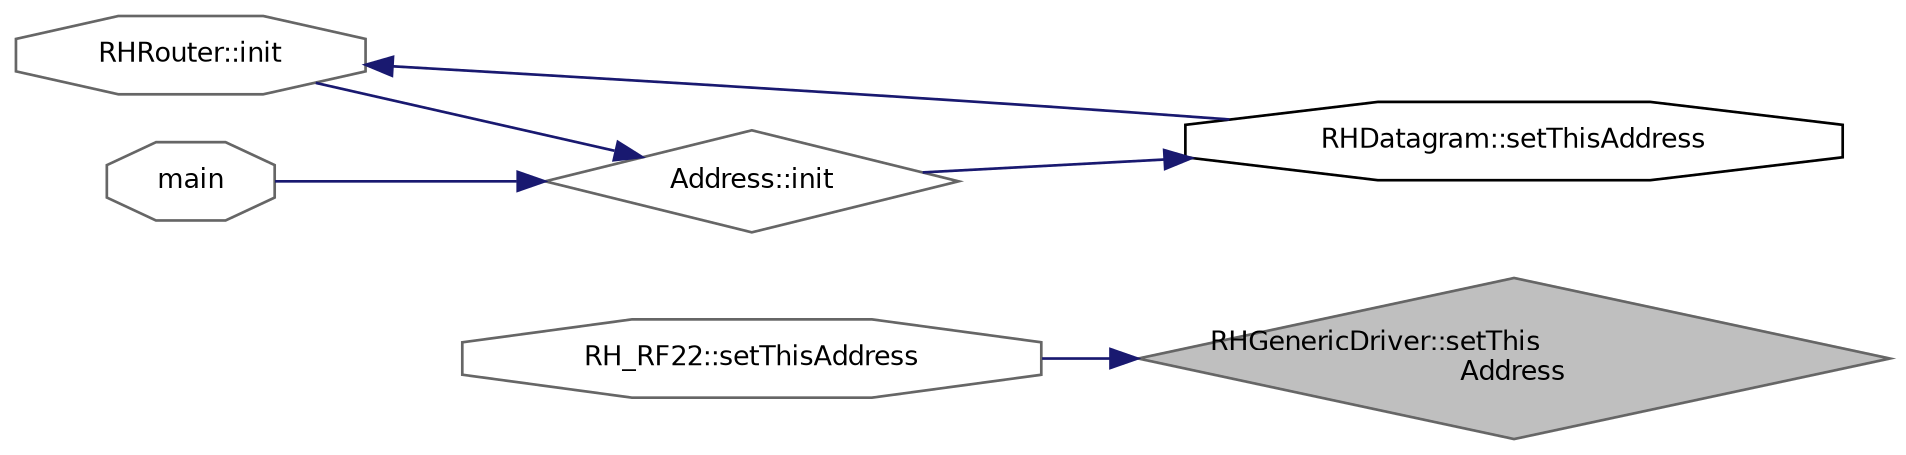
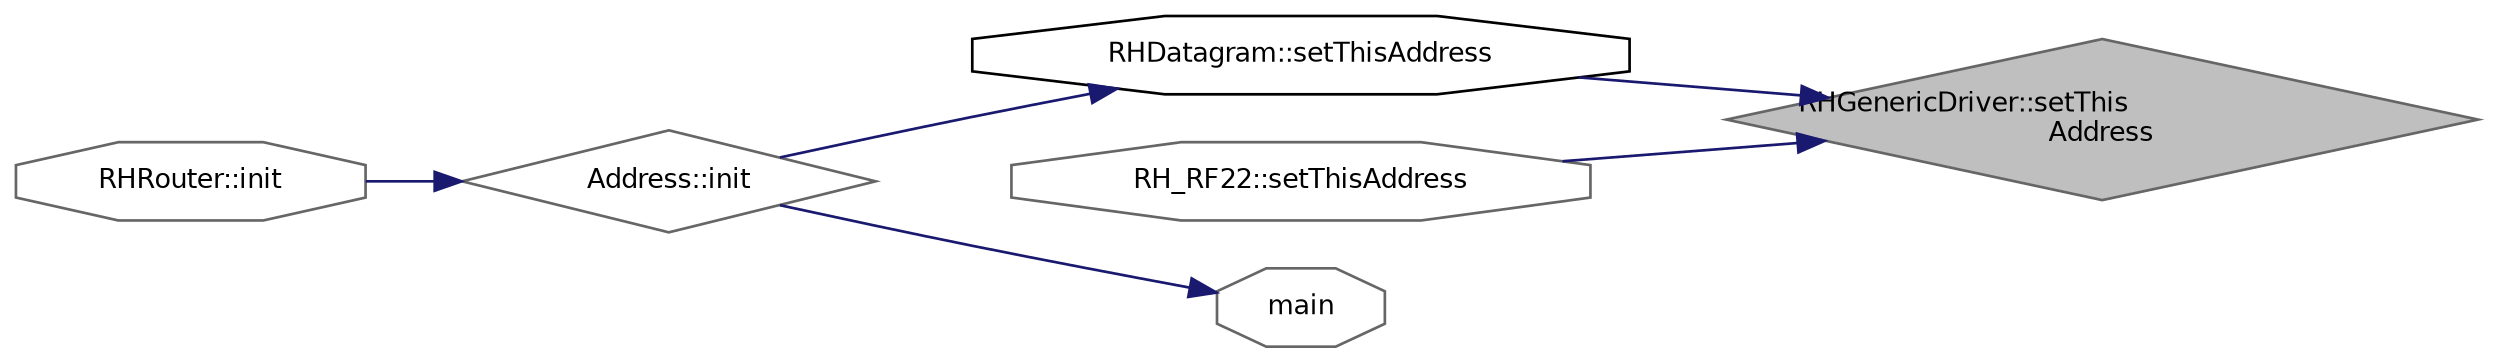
(811, 91) -> (1690, 86)
(396, 181) -> (984, 248)
